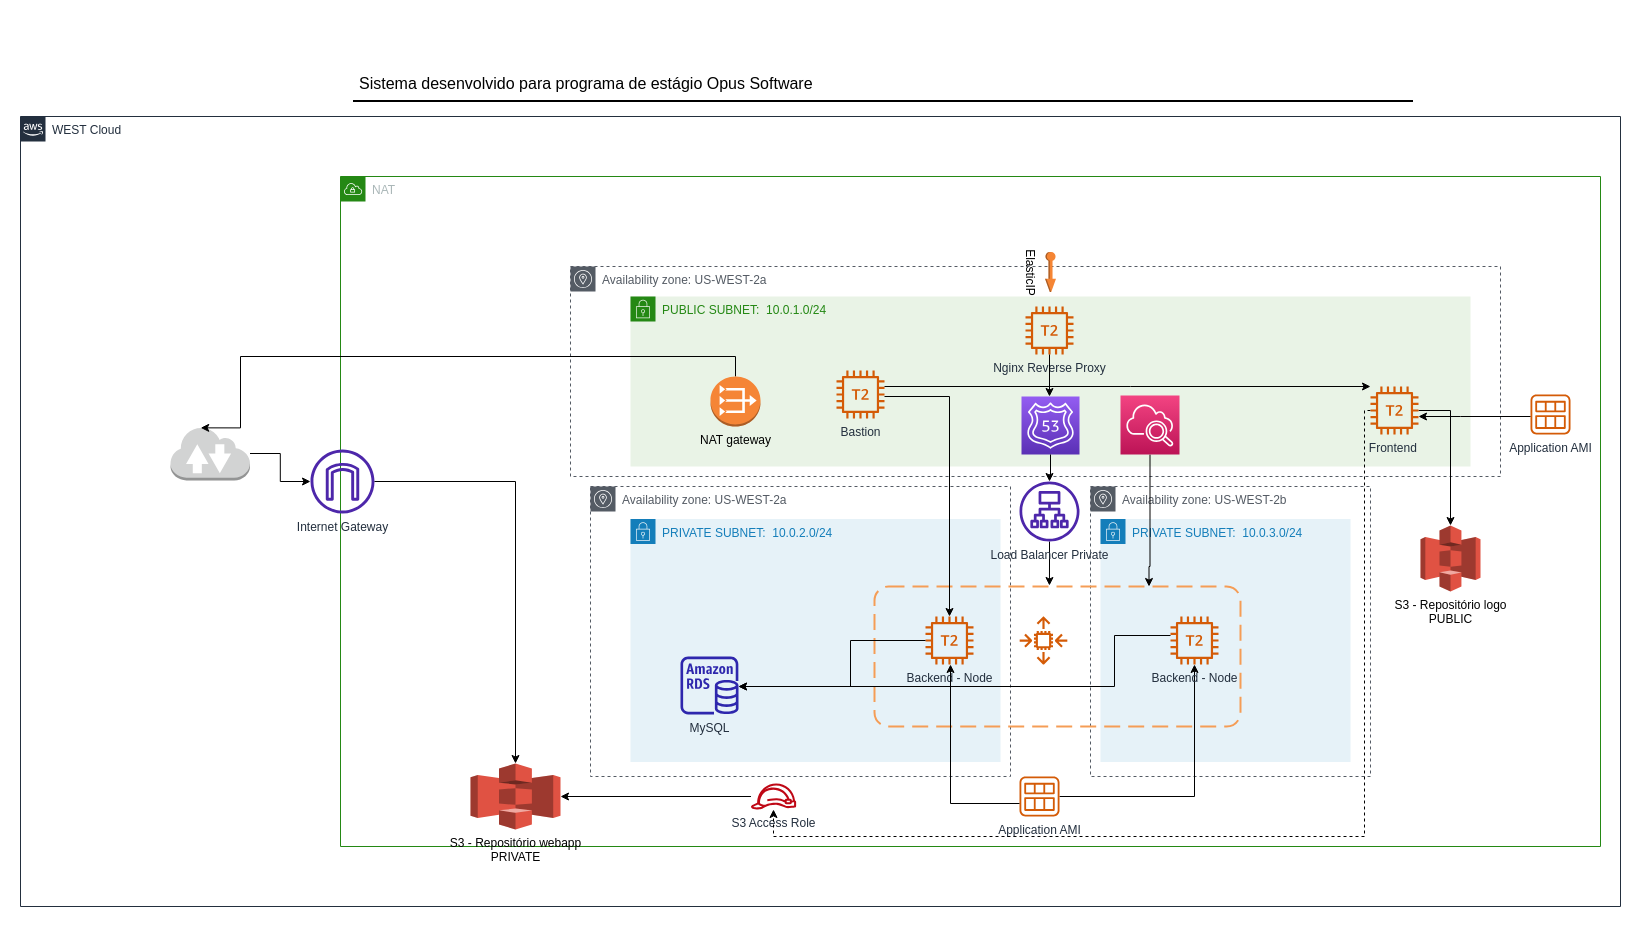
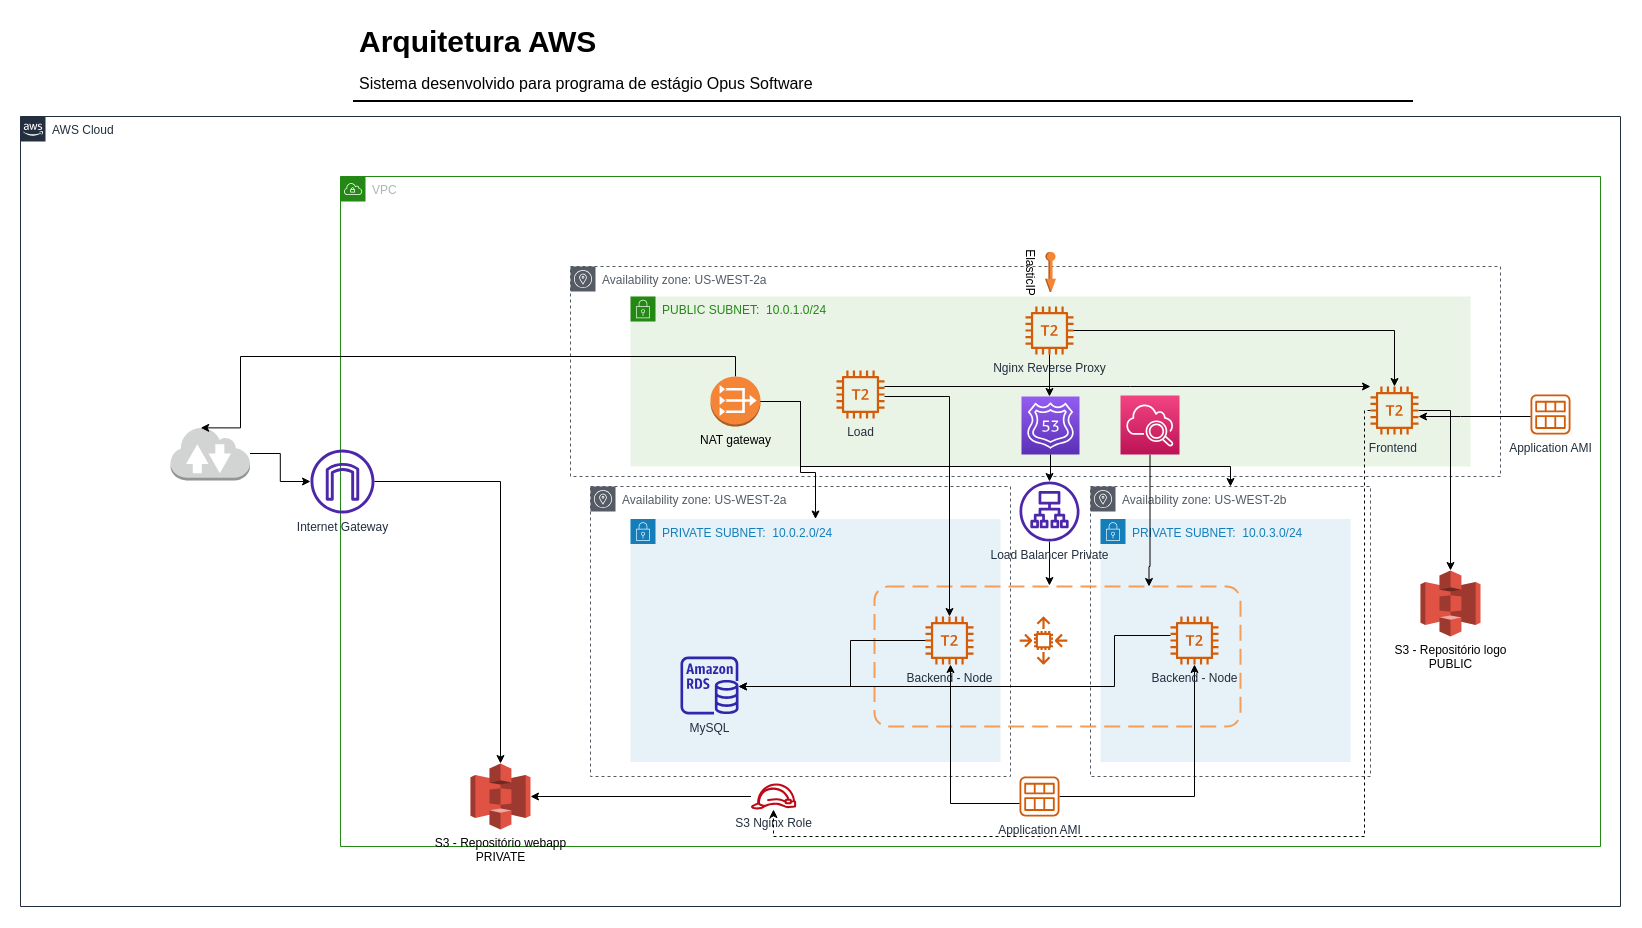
none -> (487, 41)
(83, 131) -> (80, 131)
(383, 191) -> (383, 191)
none -> (1259, 331)
(861, 433) -> (861, 433)
none -> (1023, 467)
none -> (816, 483)
(1451, 559) -> (1451, 604)
(516, 797) -> (501, 797)
(774, 824) -> (774, 824)
